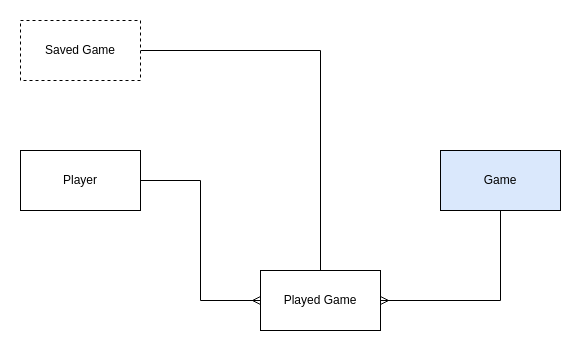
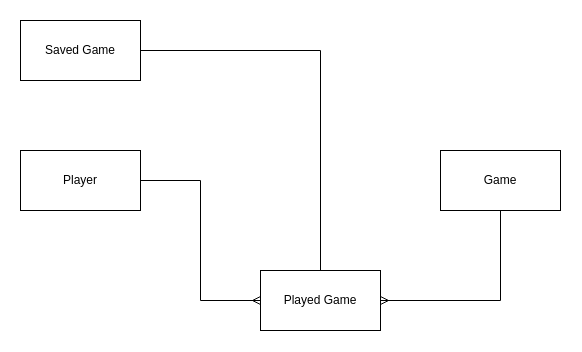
(81, 51) -> (81, 51)
(501, 181) -> (501, 181)
